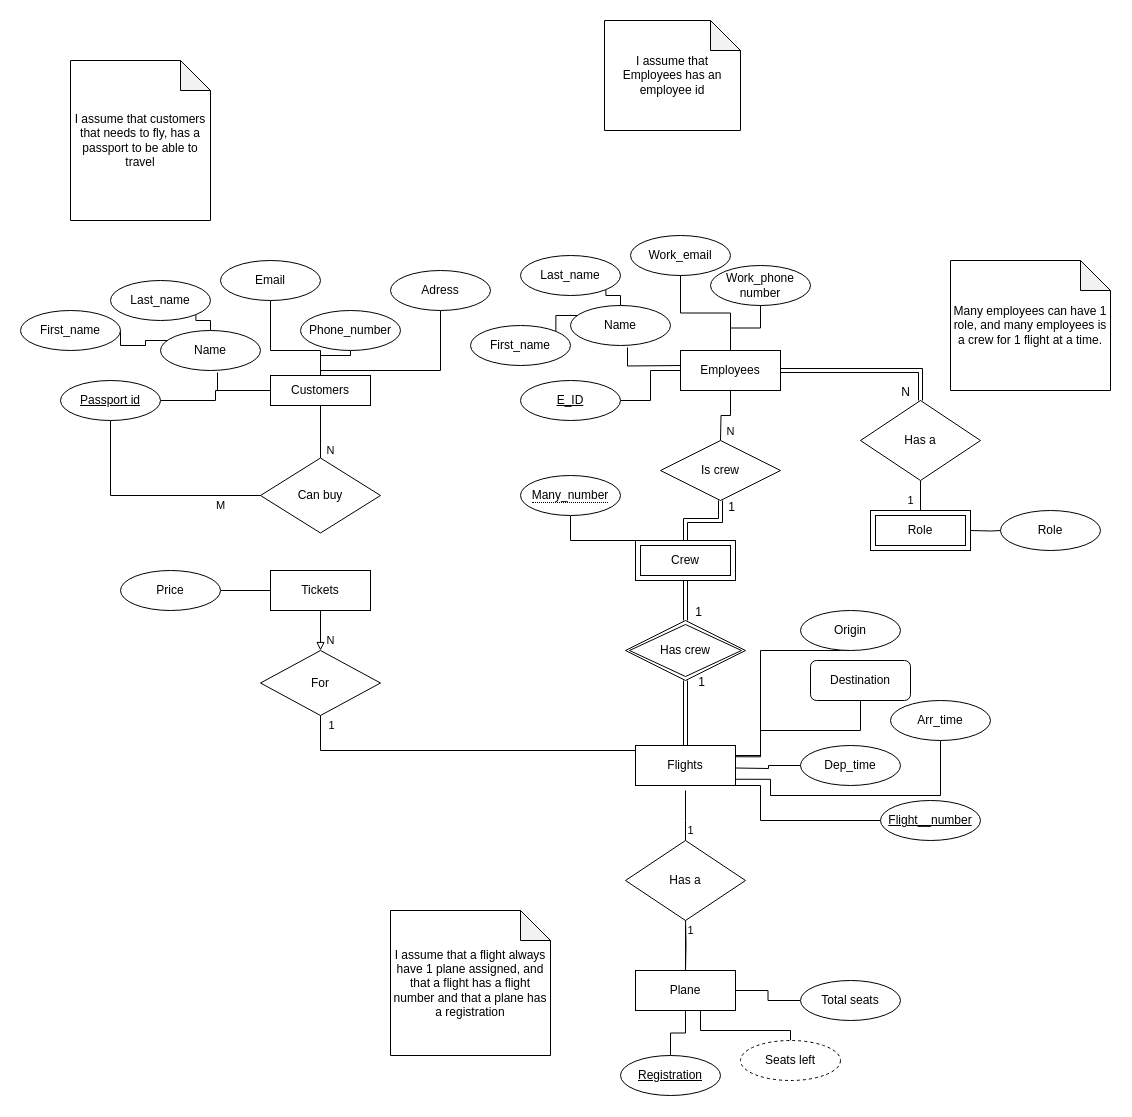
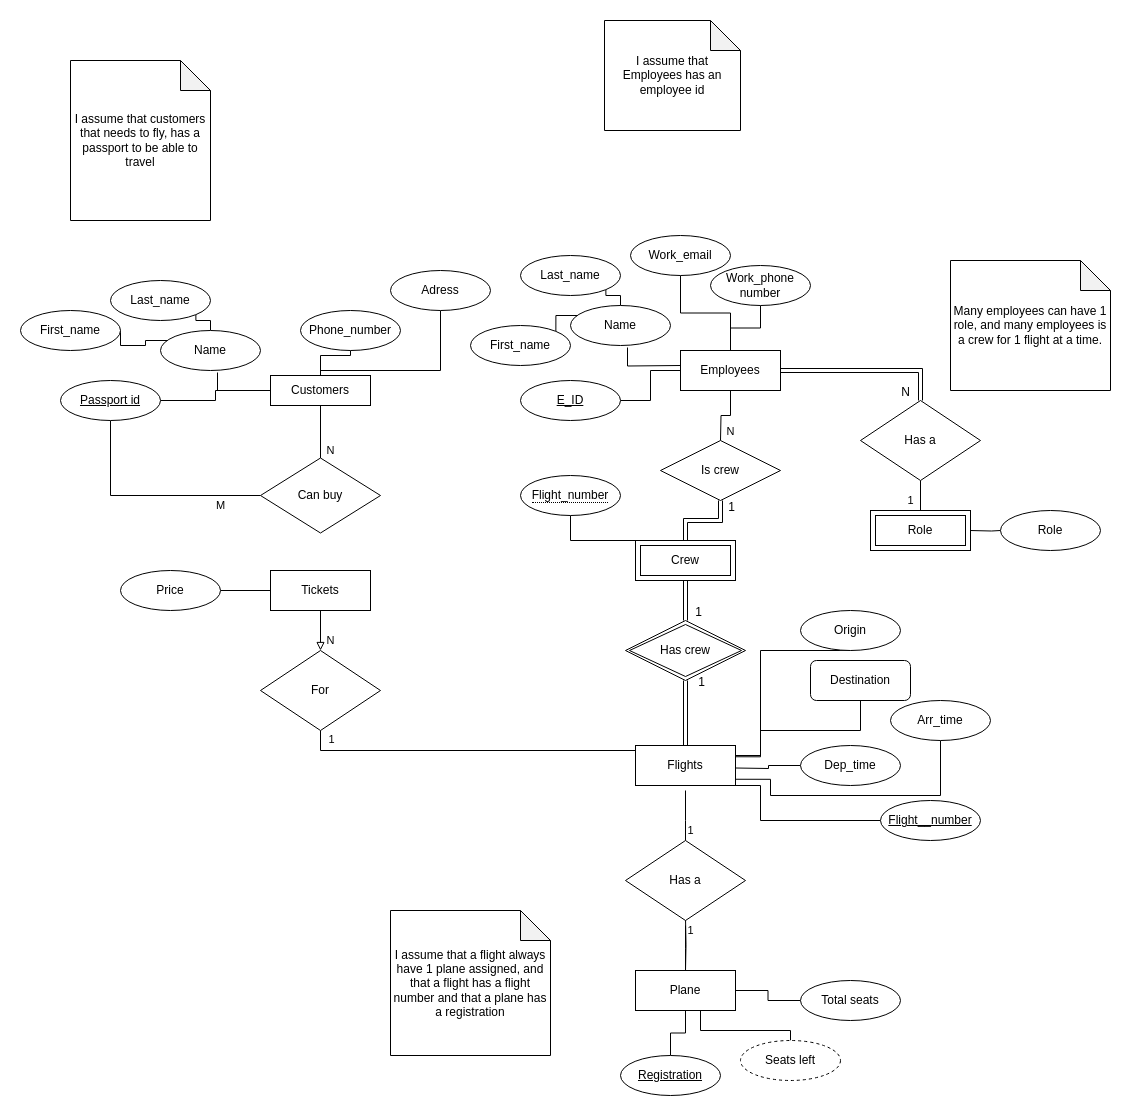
(271, 281) -> none
(272, 351) -> none
(571, 496) -> (571, 496)
(321, 683) -> (321, 691)
